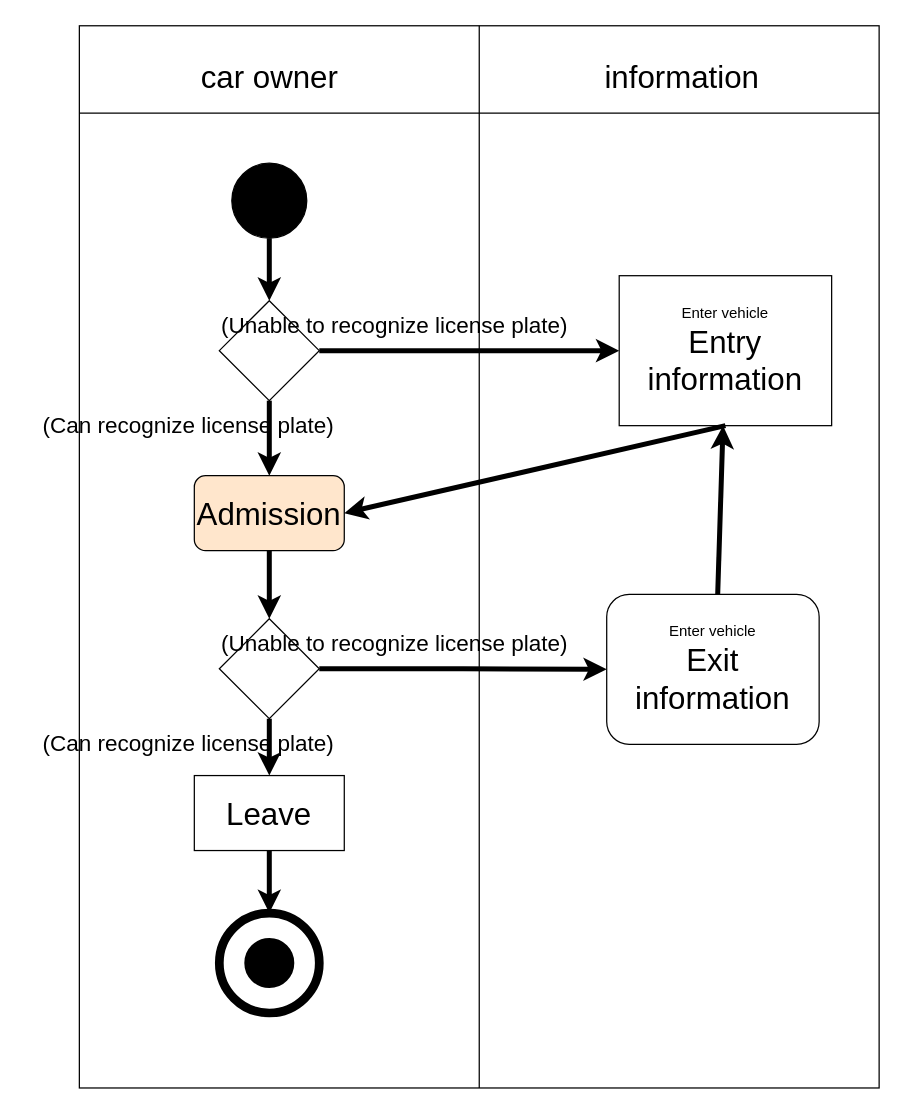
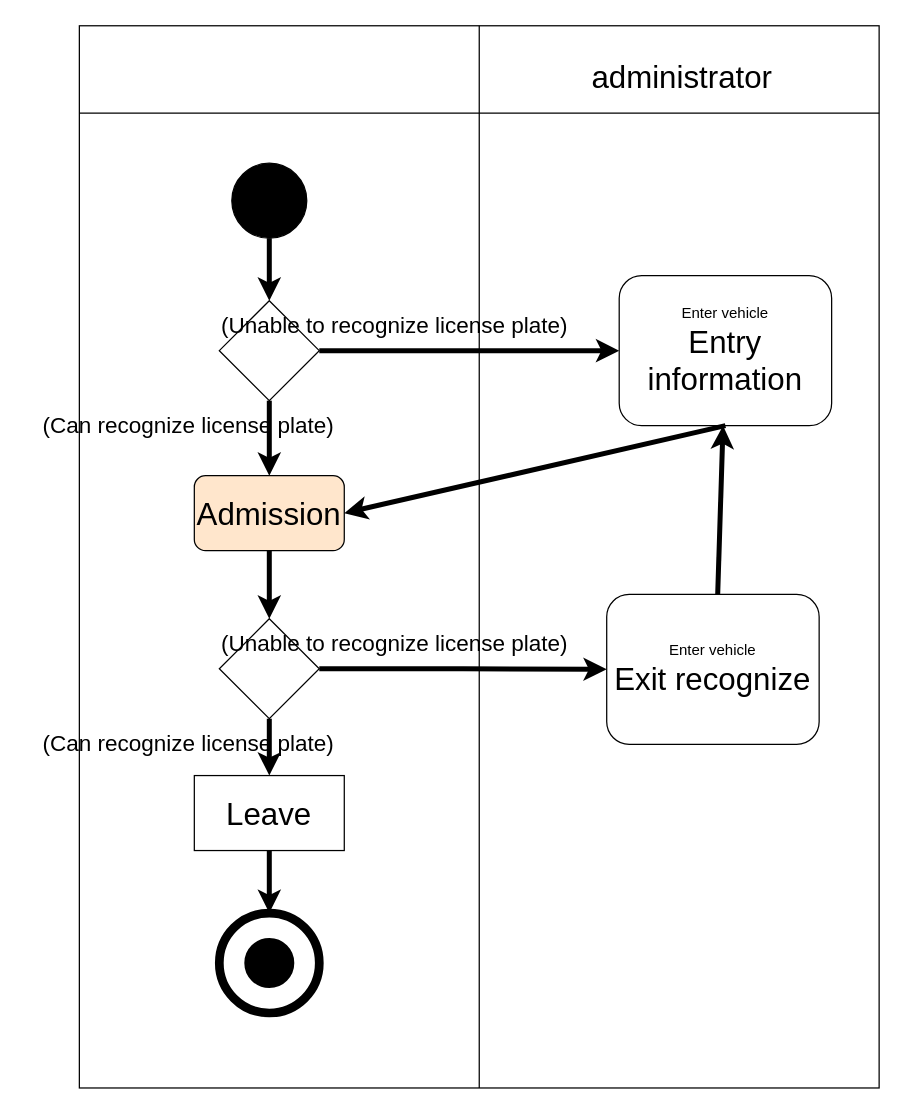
(269, 76) -> none
(683, 76) -> (683, 76)
(726, 351) -> (726, 351)
(713, 669) -> (713, 669)
